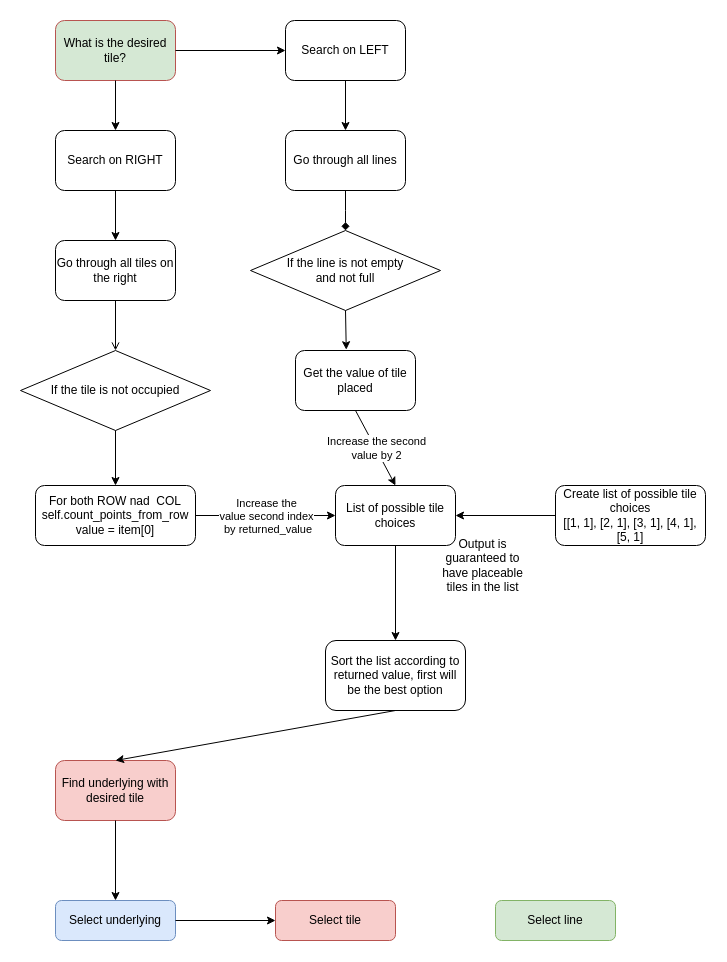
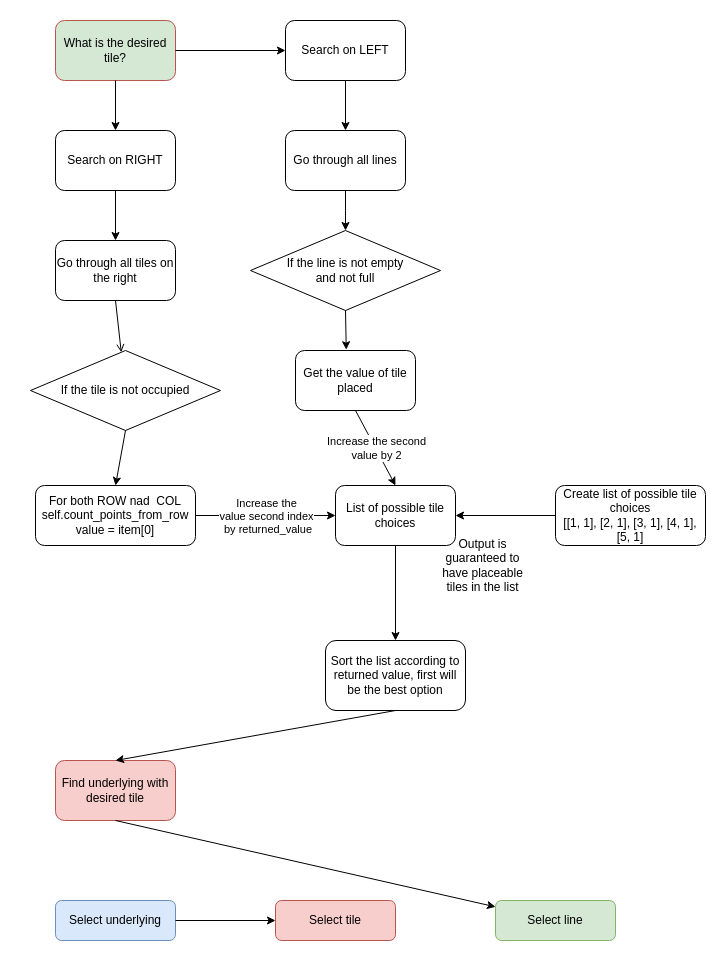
(346, 221) -> (346, 222)
(116, 391) -> (126, 391)
(116, 857) -> (302, 863)
